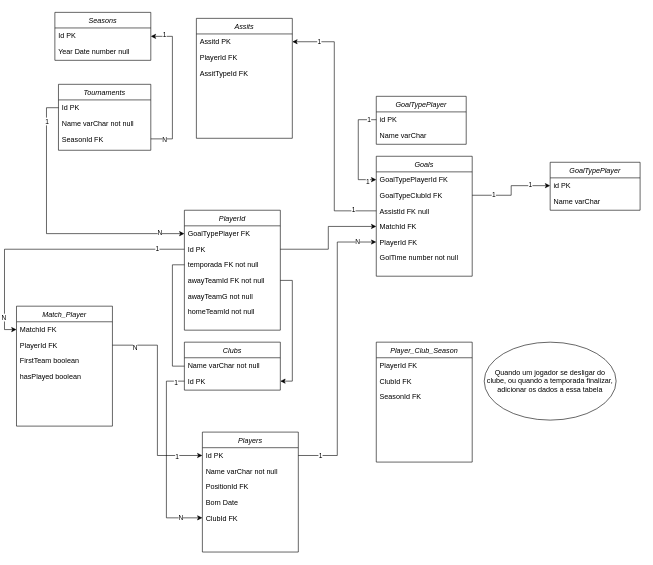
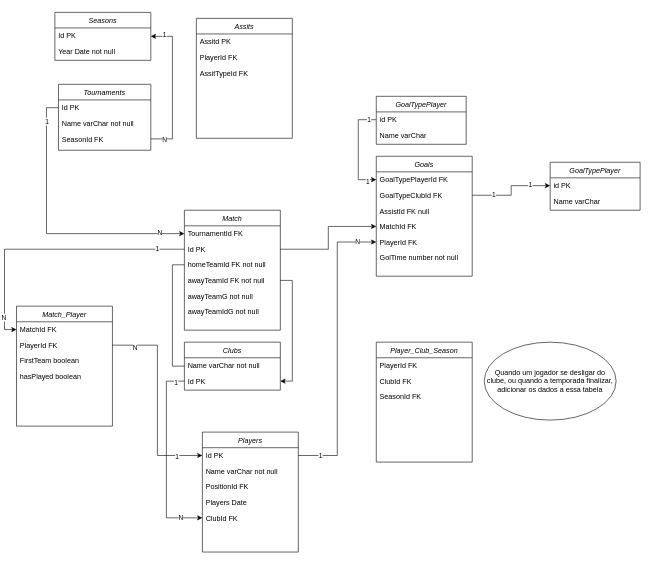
(96, 52) -> (90, 52)
(355, 211) -> none
(232, 218) -> (232, 218)
(219, 234) -> (217, 234)
(225, 265) -> (227, 265)
(222, 312) -> (224, 312)
(223, 503) -> (228, 503)
